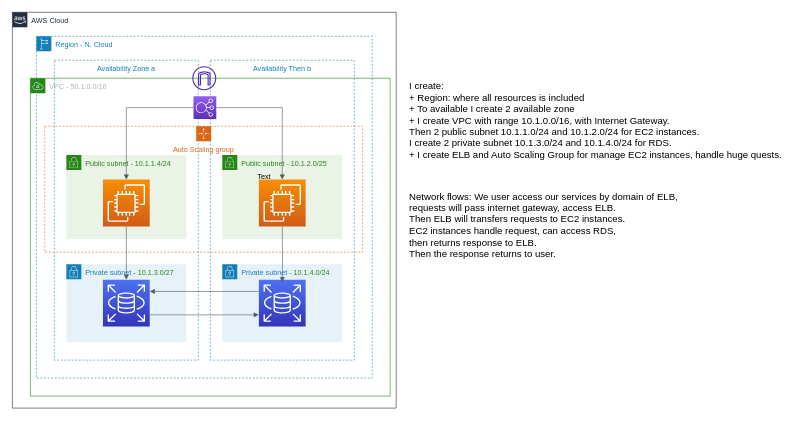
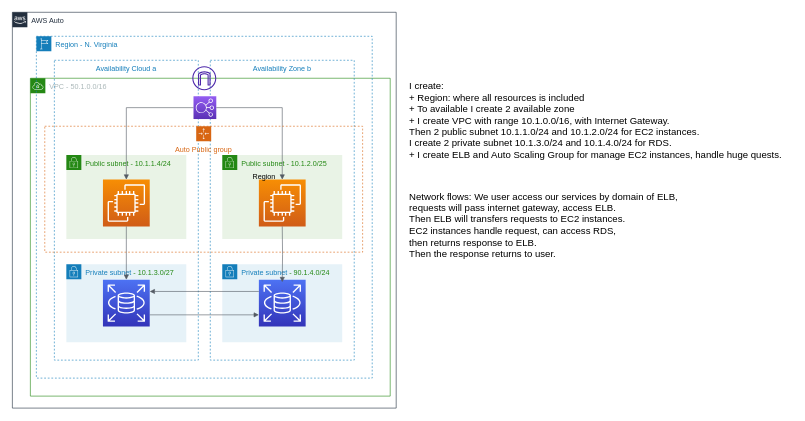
(48, 21) -> (47, 21)
(84, 45) -> (88, 45)
(126, 68) -> (126, 68)
(282, 68) -> (282, 68)
(204, 150) -> (204, 150)
(264, 177) -> (264, 177)
(292, 277) -> (292, 277)
